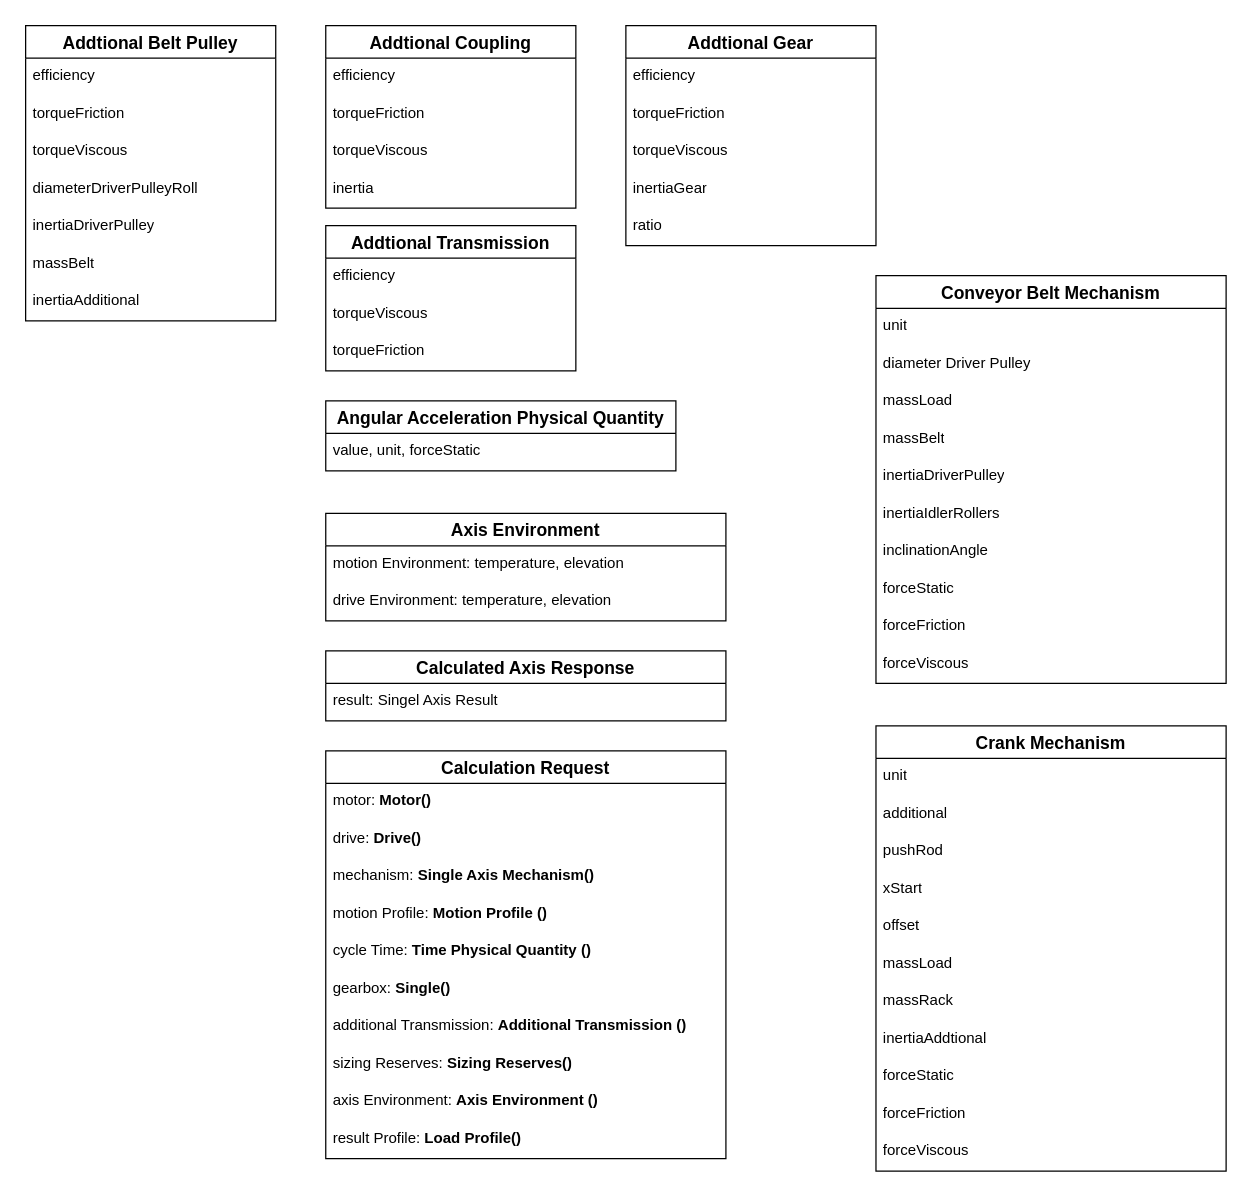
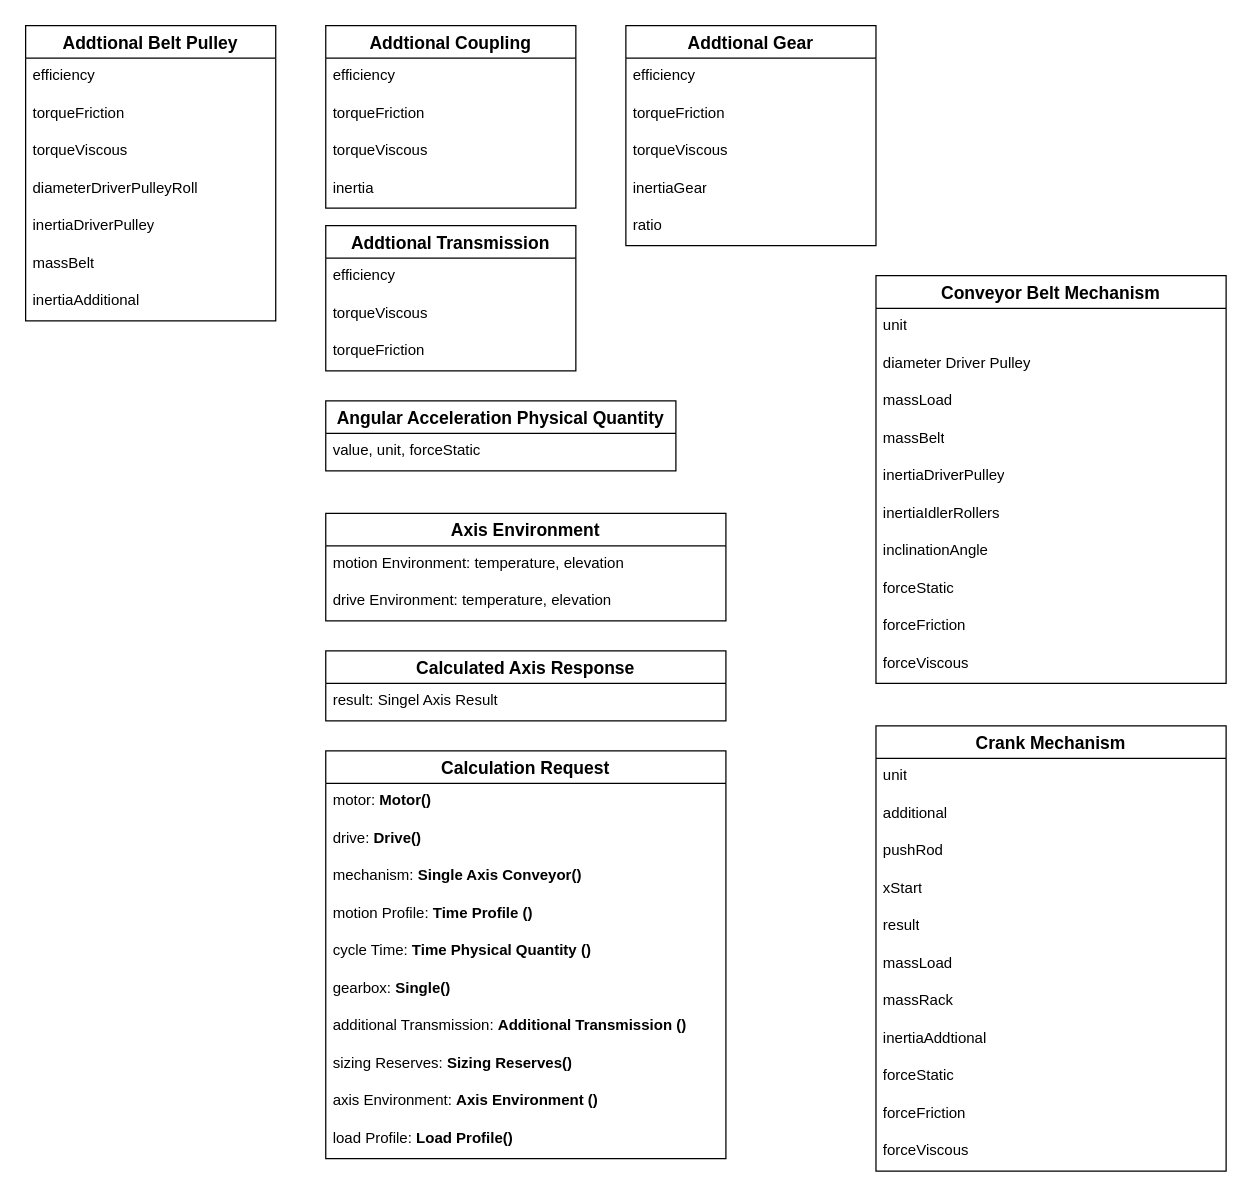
(458, 876) -> (456, 876)
(450, 913) -> (442, 913)
(908, 926) -> (906, 926)
(442, 1138) -> (433, 1138)
